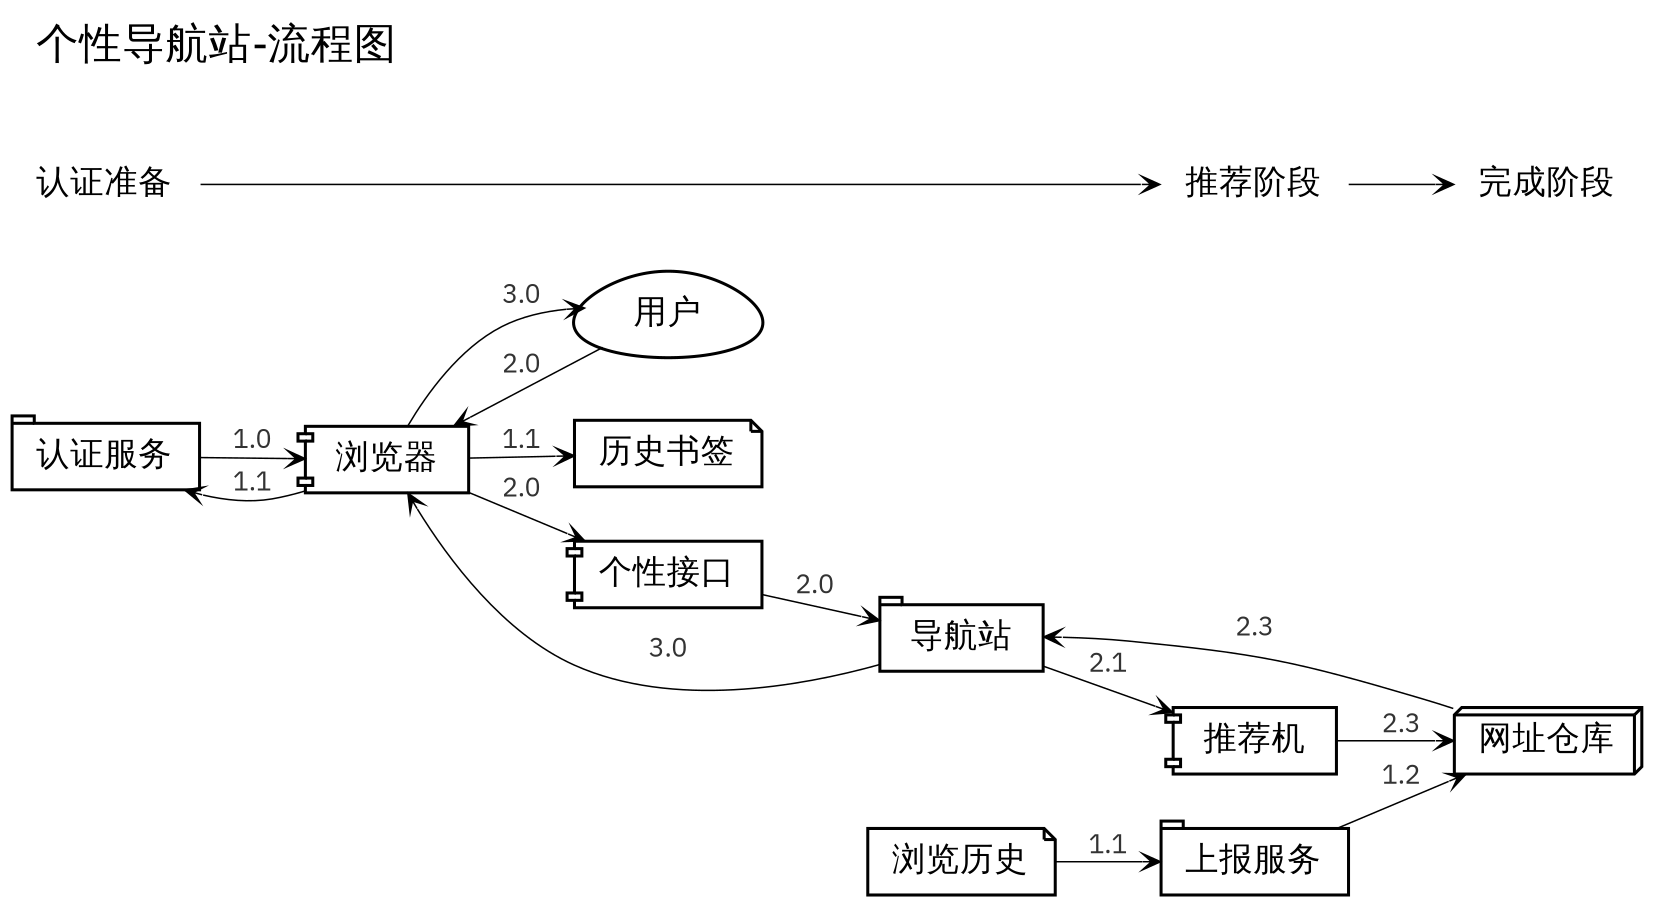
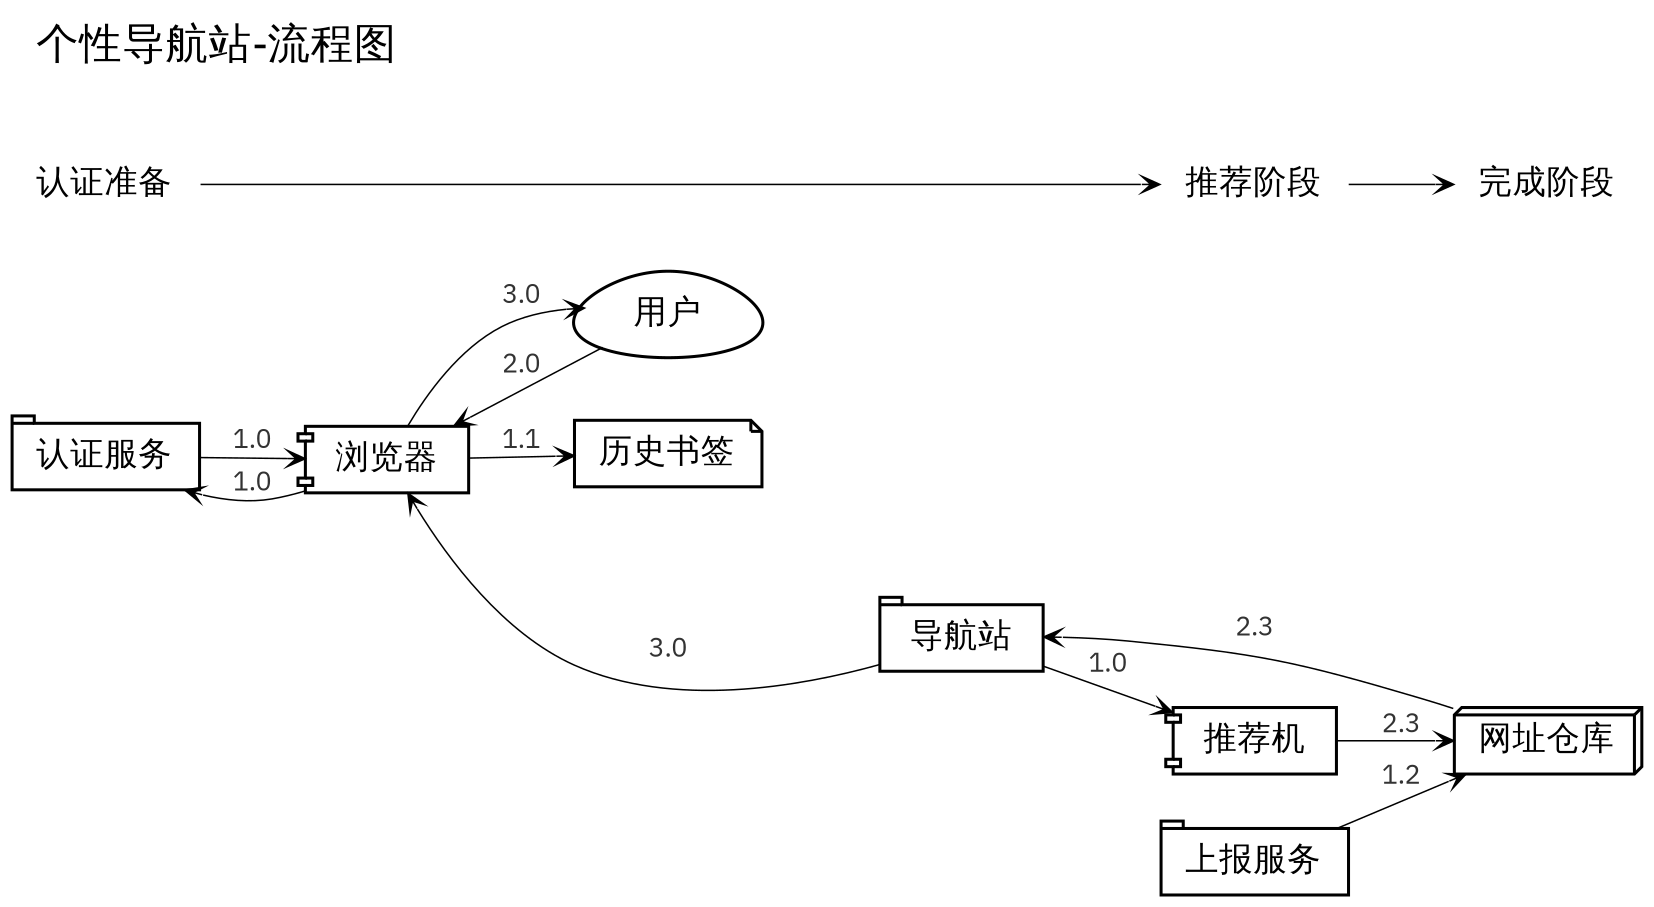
(252, 484) -> (252, 484)
(668, 574) -> none
(1108, 665) -> (1108, 665)
(962, 862) -> none
